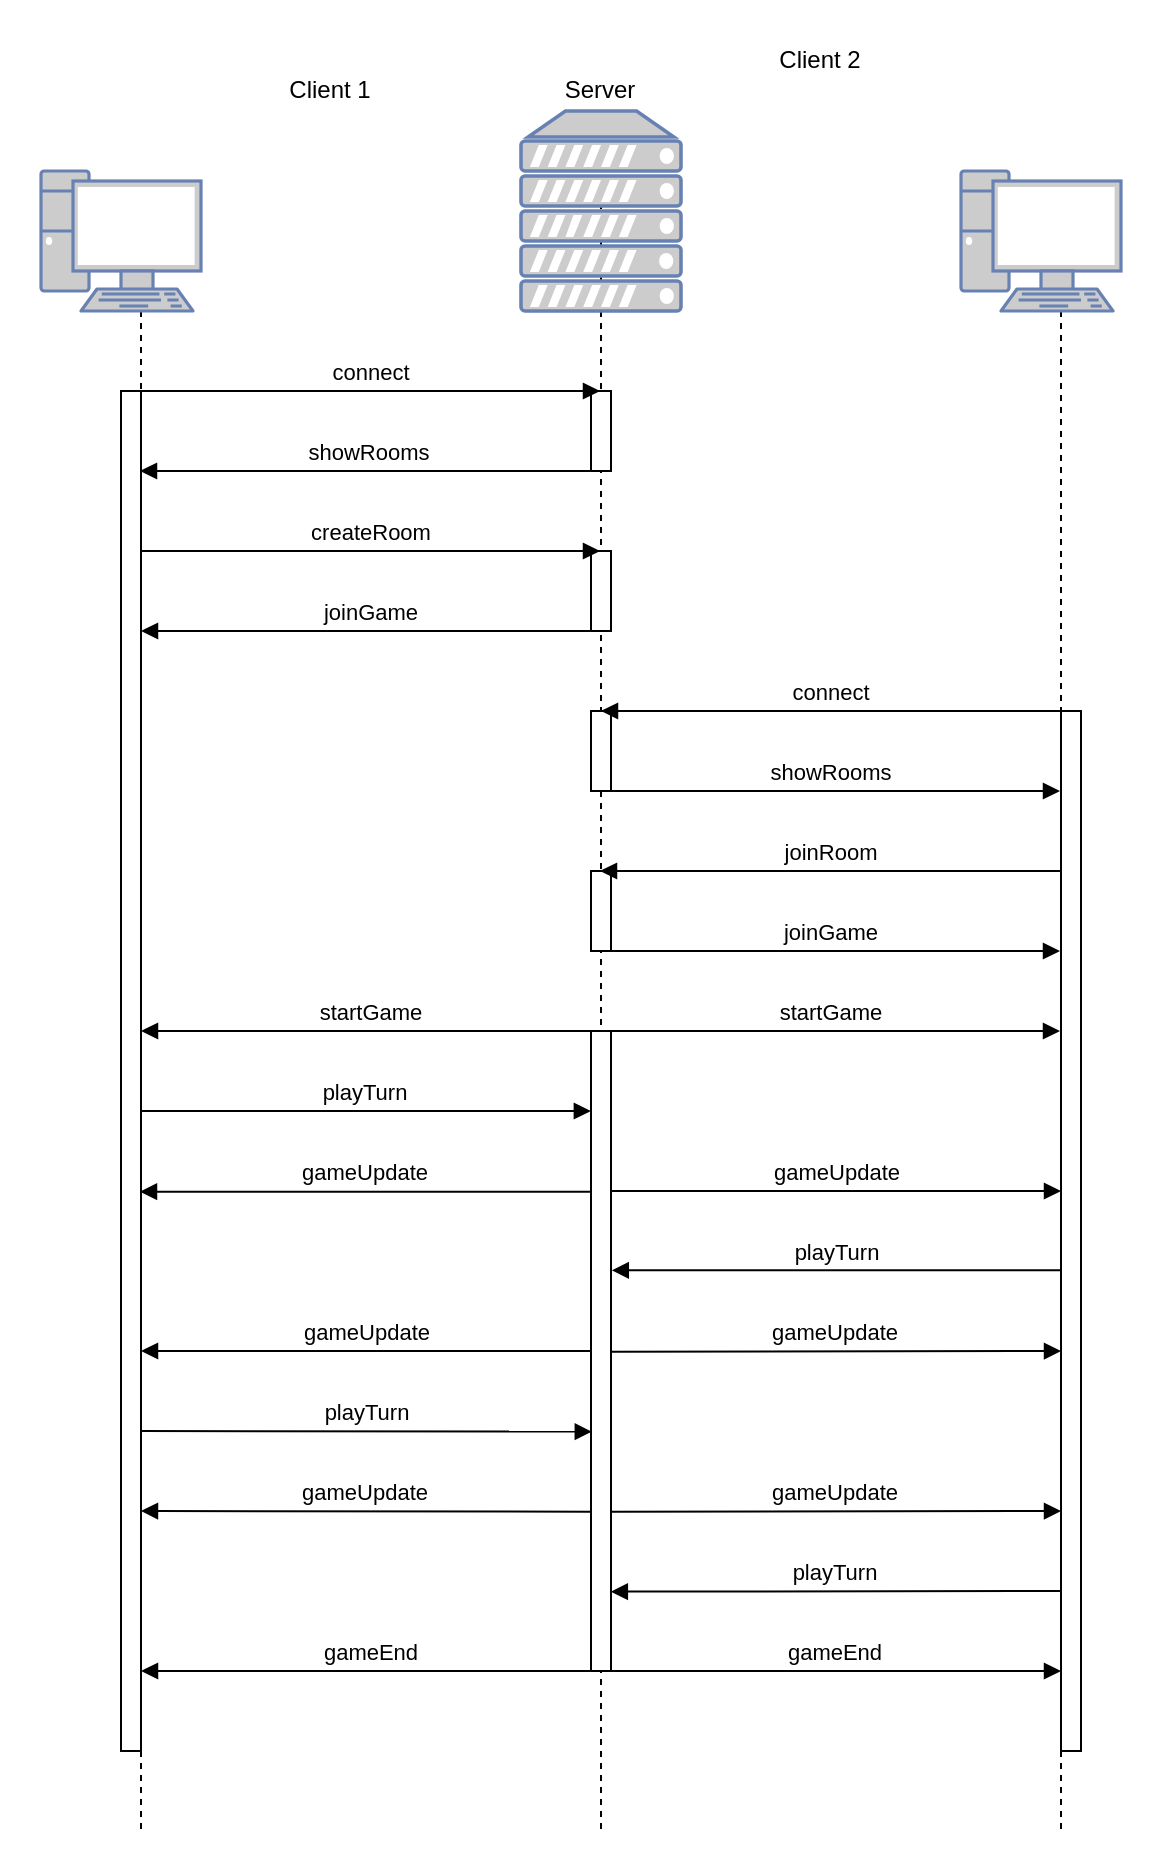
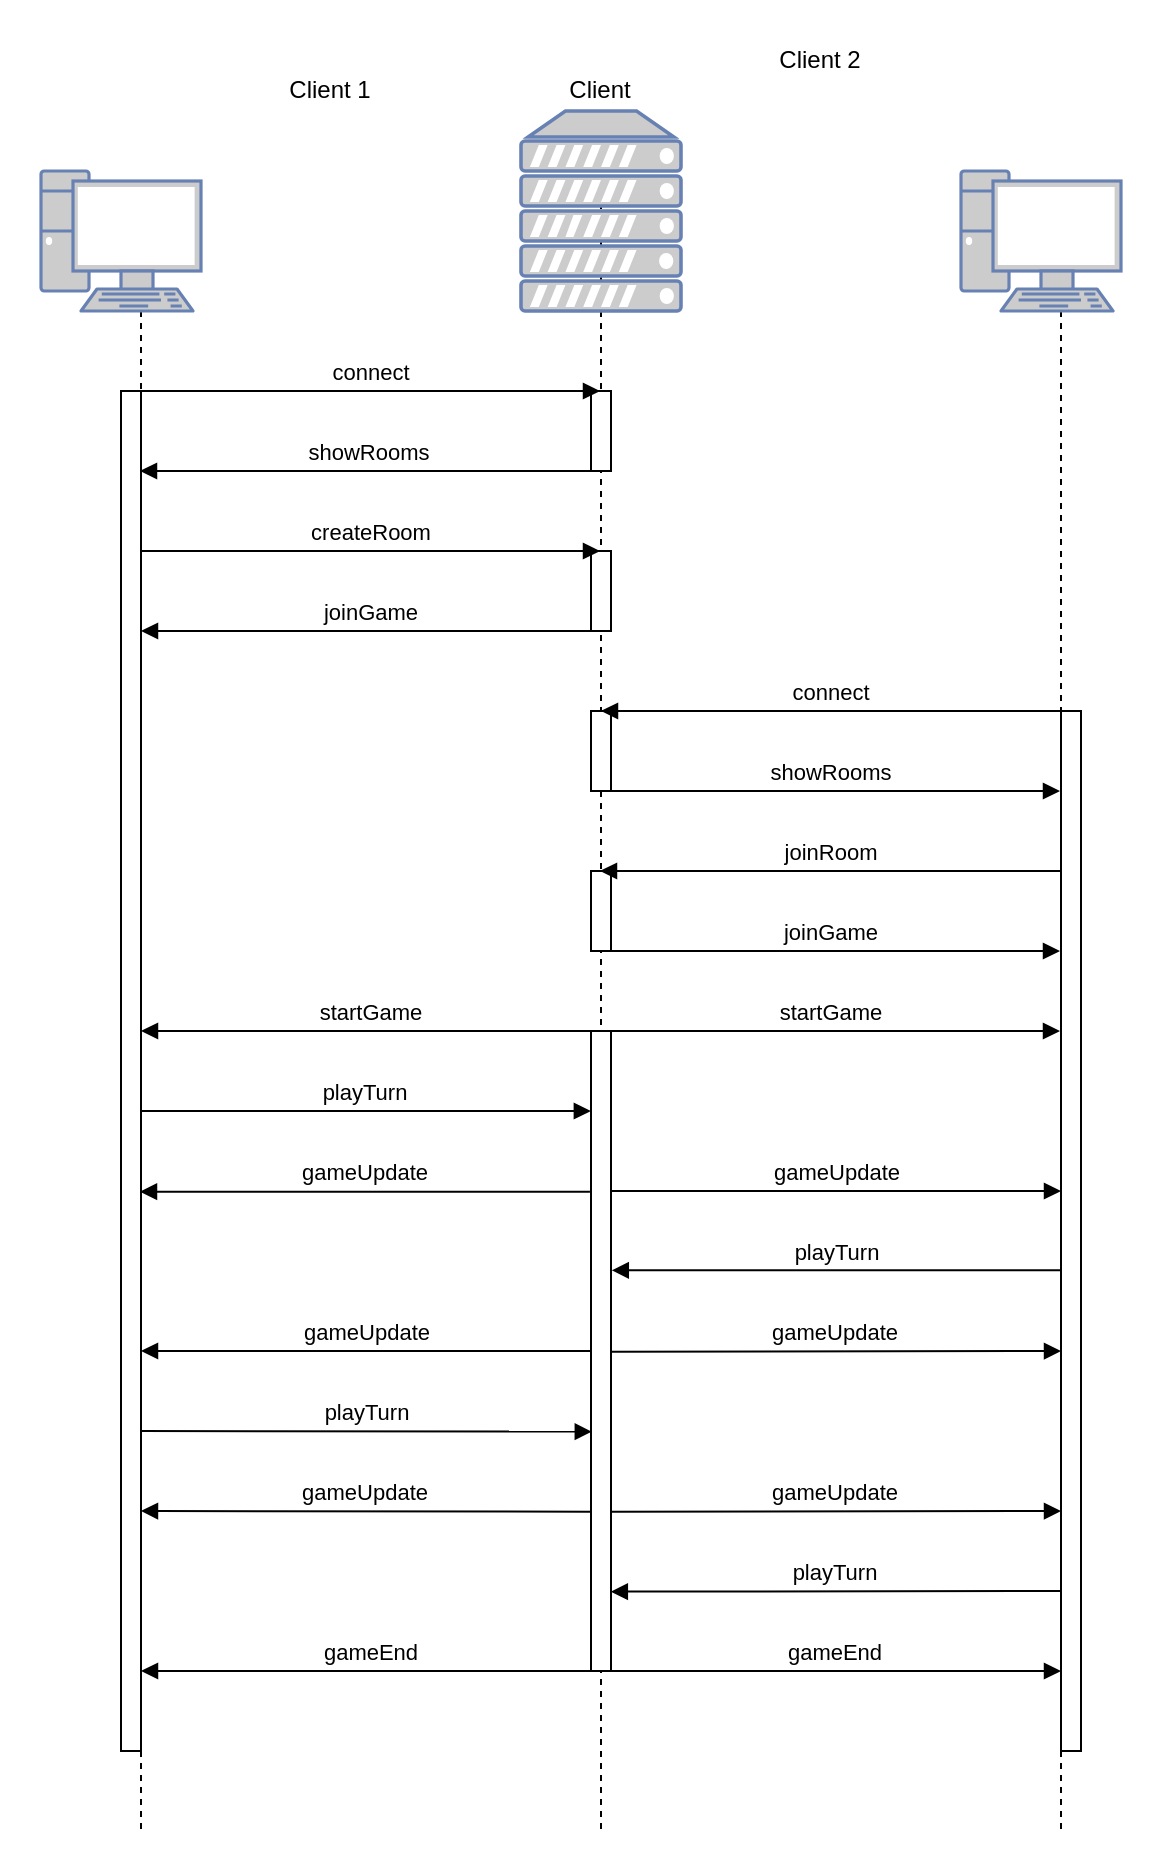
(601, 91) -> (601, 91)
